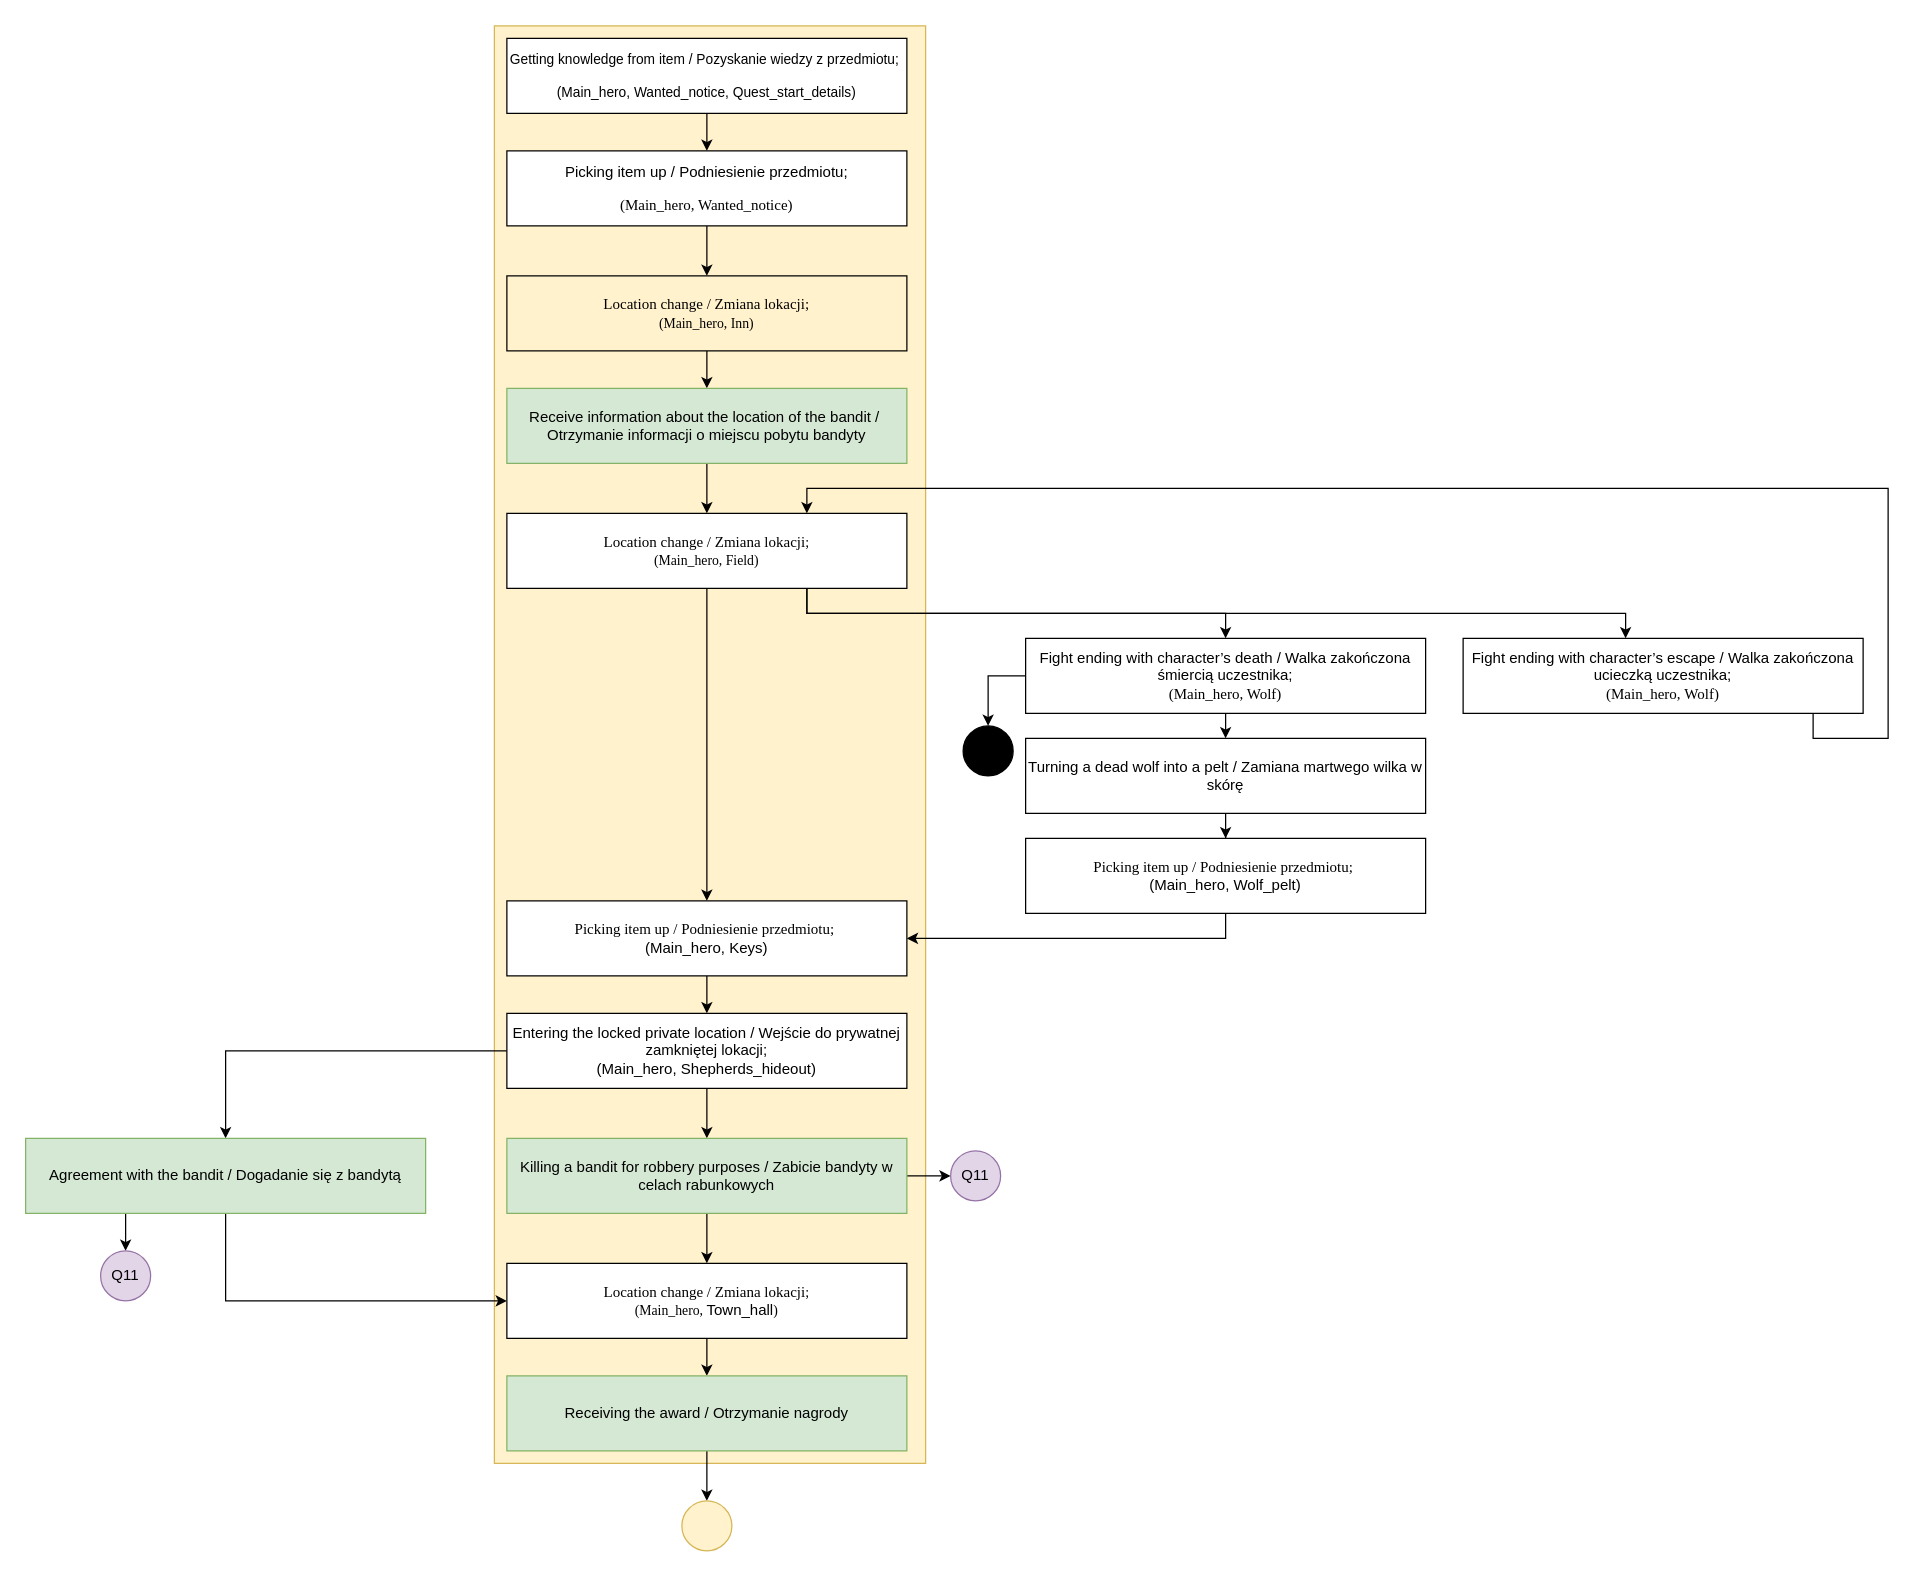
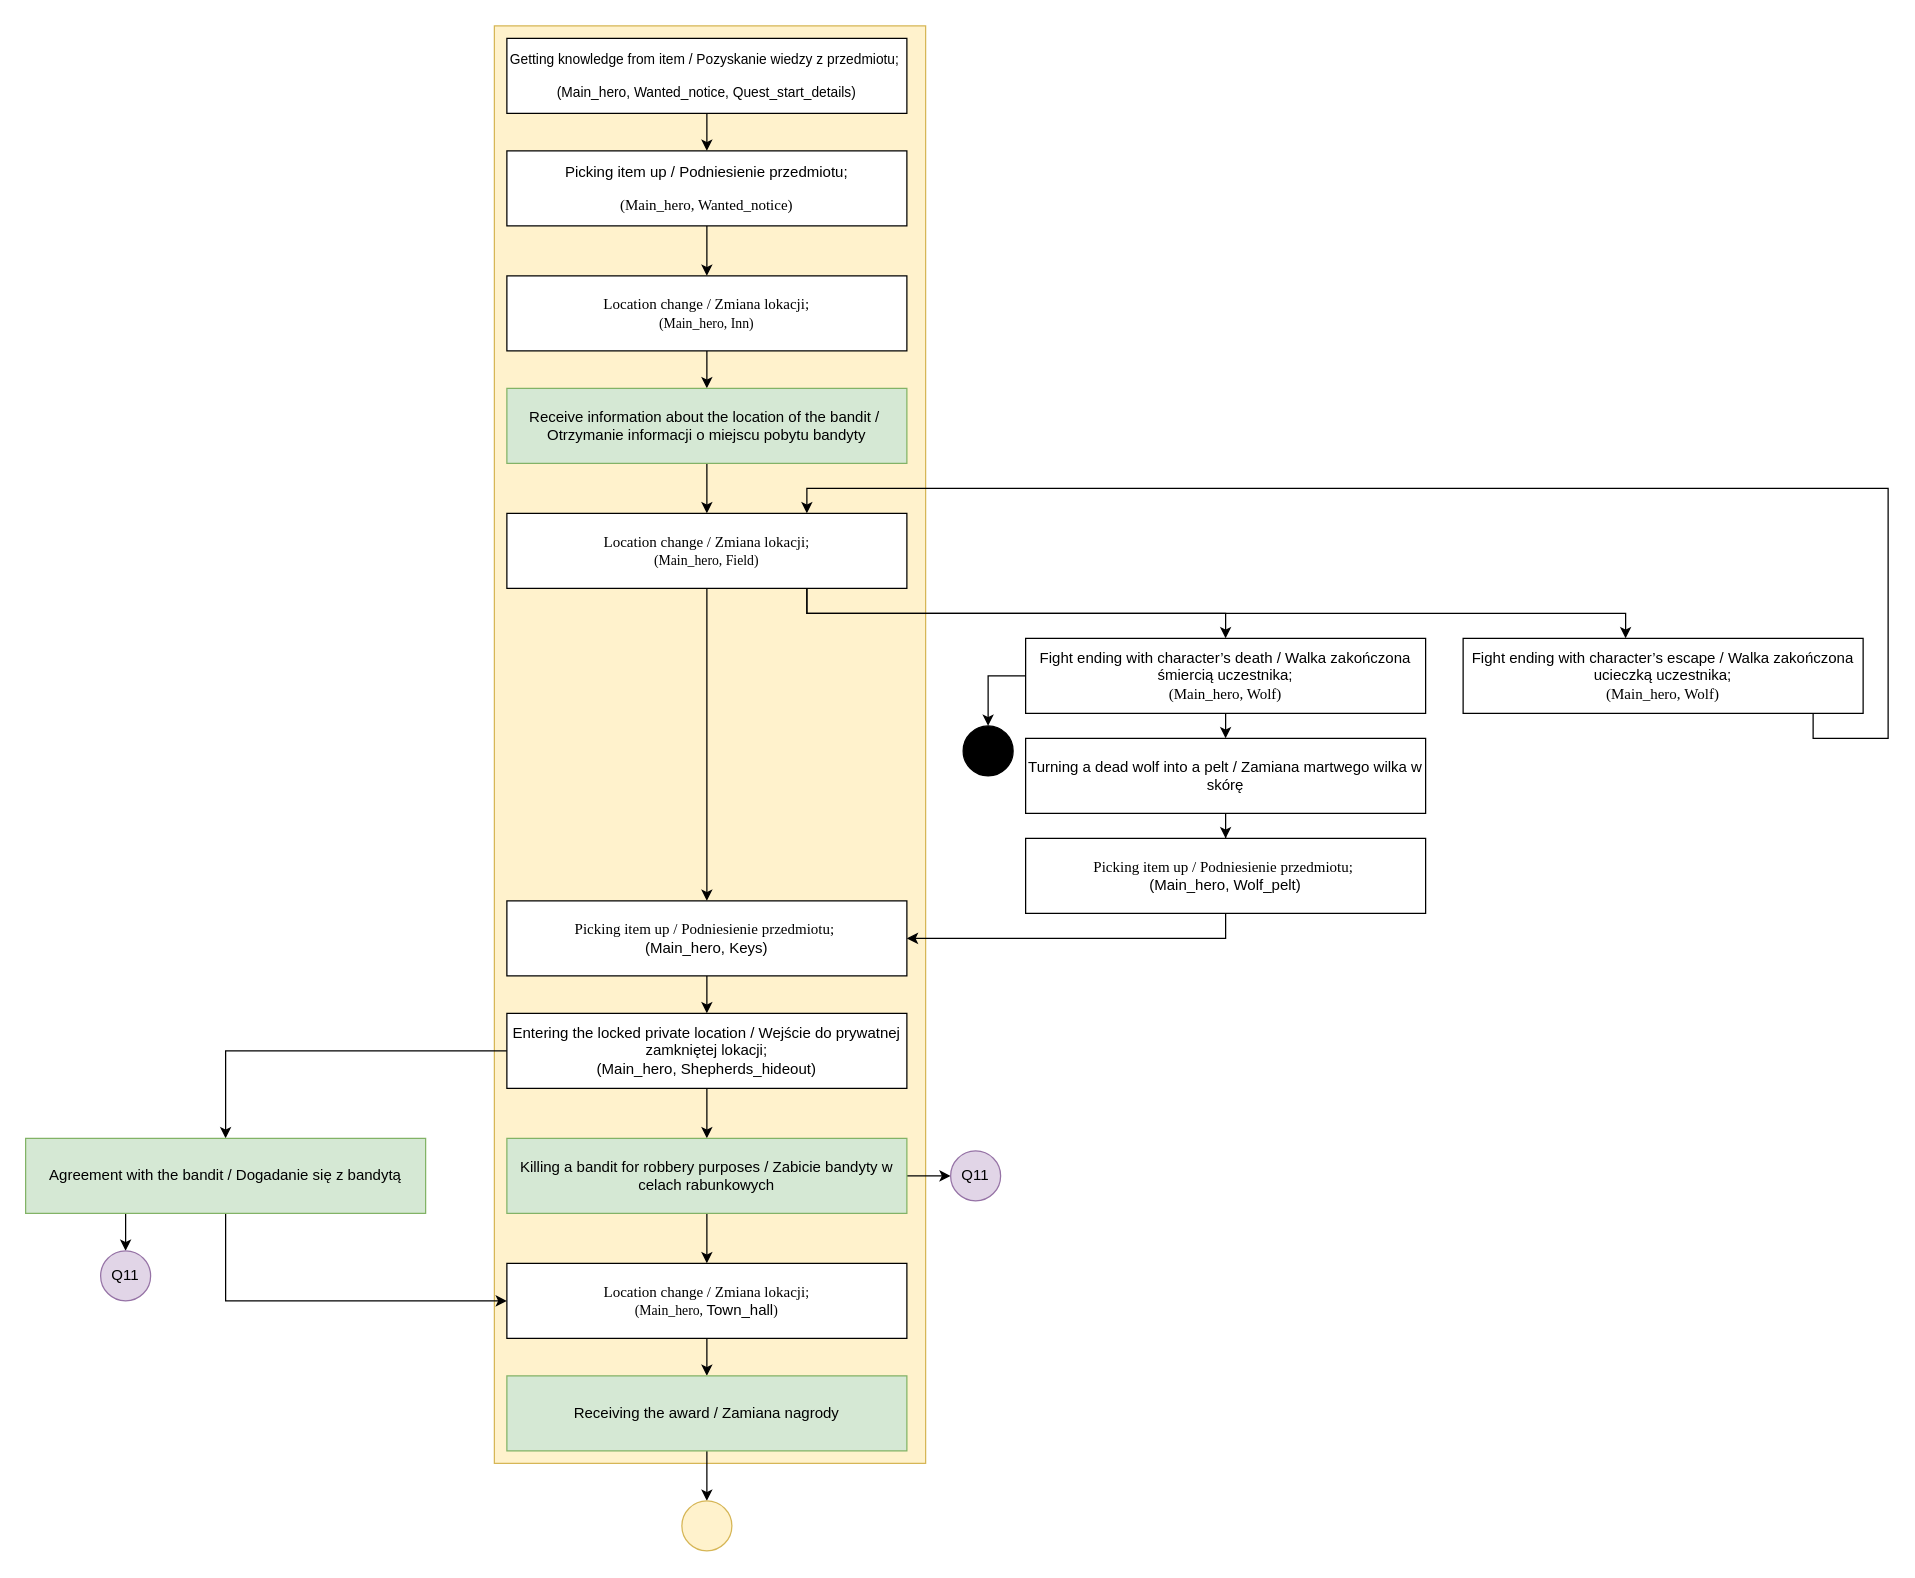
(707, 313) -> (707, 313)
(707, 1413) -> (707, 1413)
